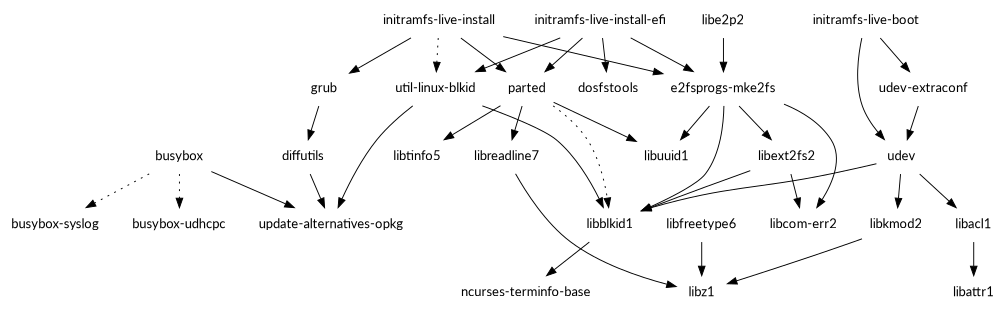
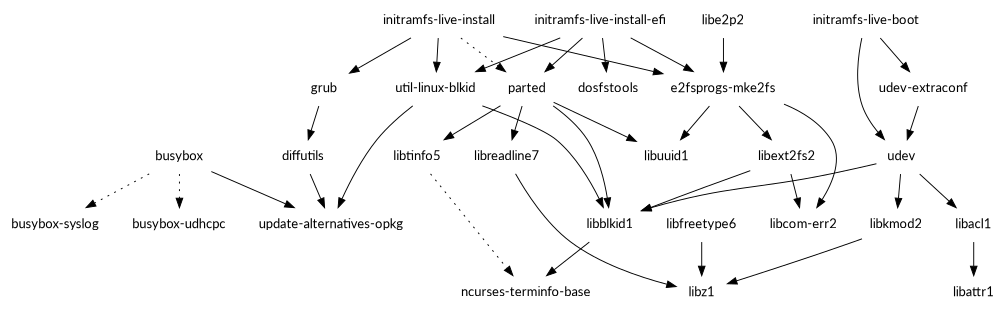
(438, 50) -> (438, 50)
(479, 52) -> (479, 52)
(591, 146) -> (591, 146)
(707, 171) -> none
none -> (469, 221)
